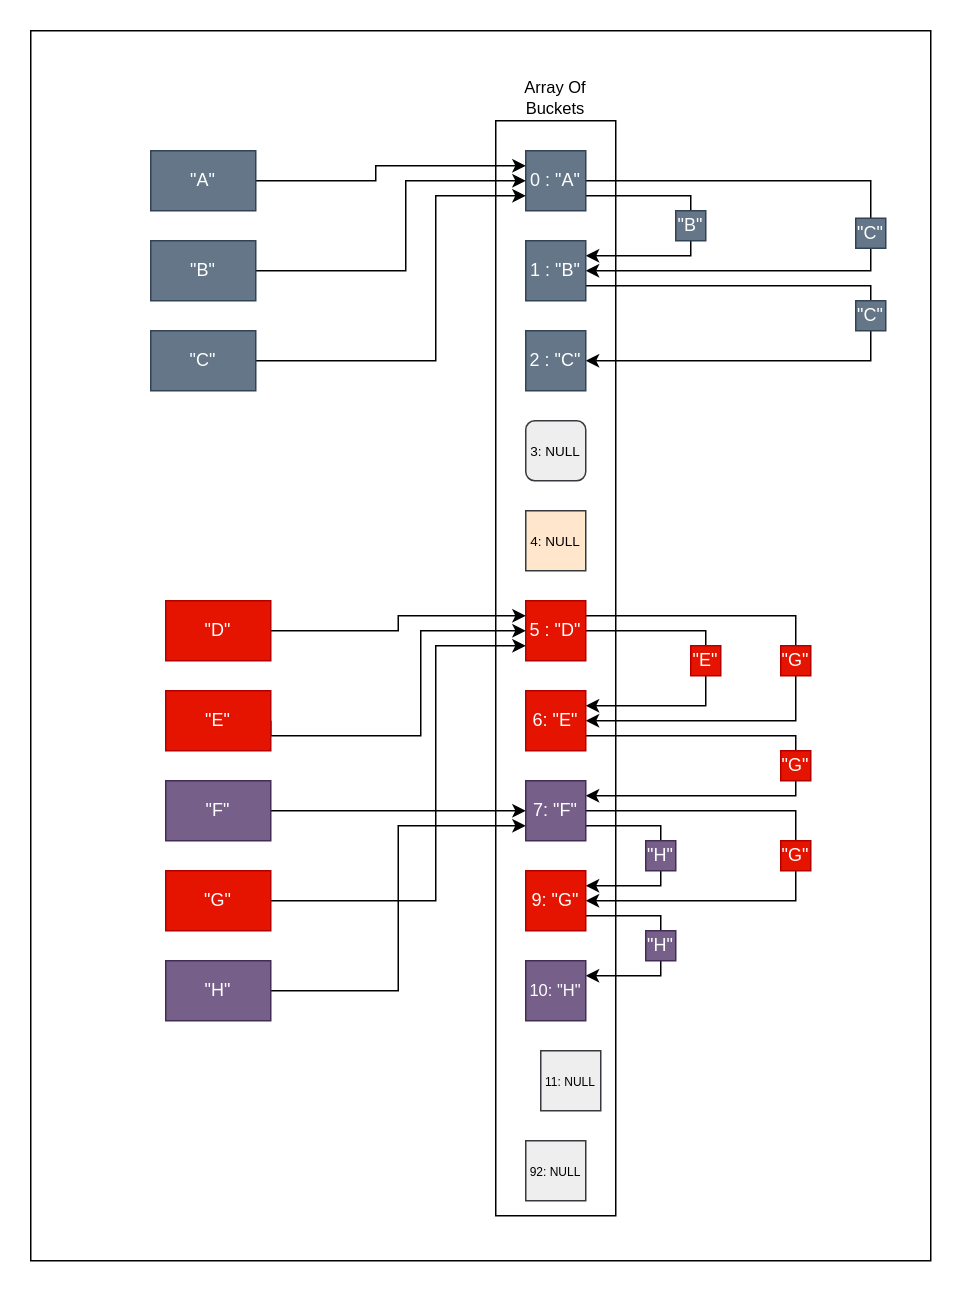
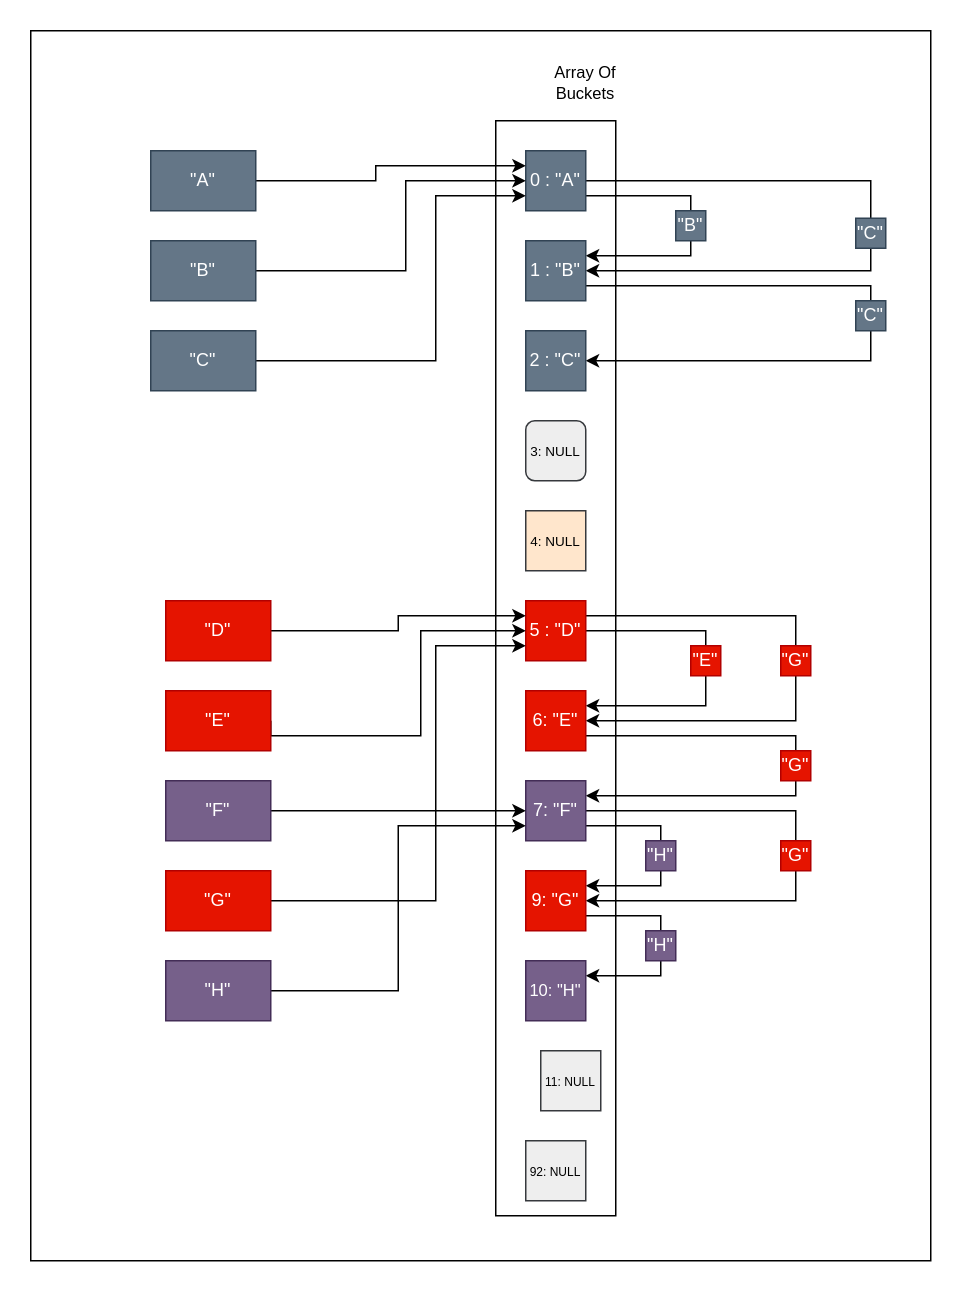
(556, 98) -> (586, 83)
